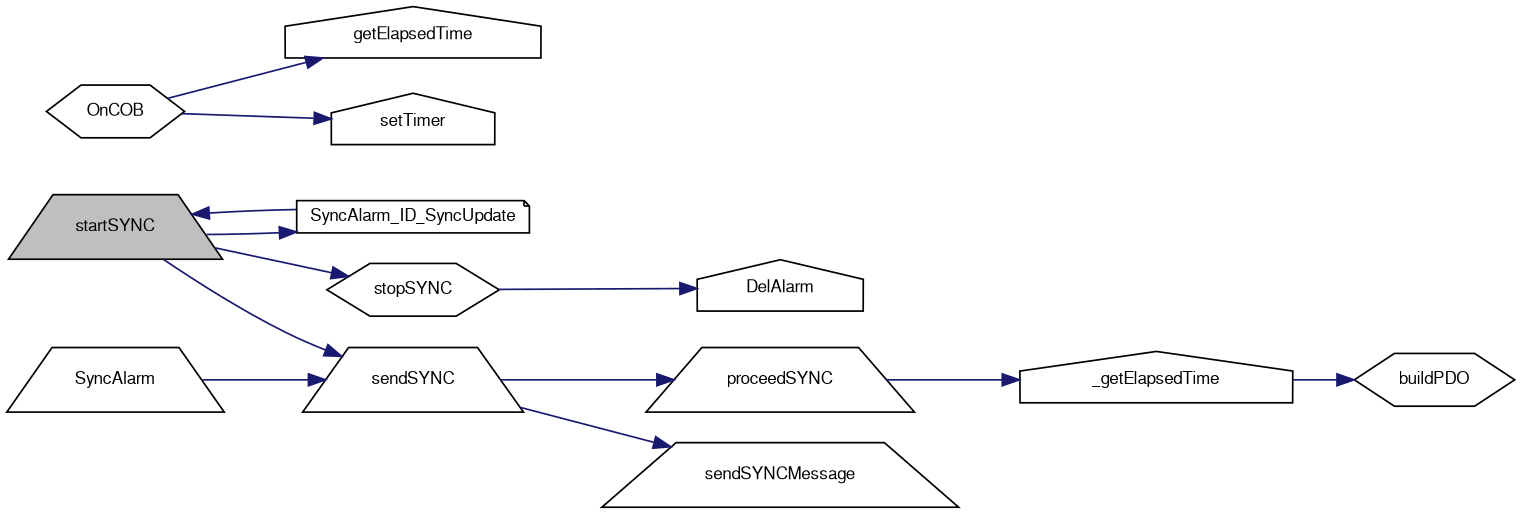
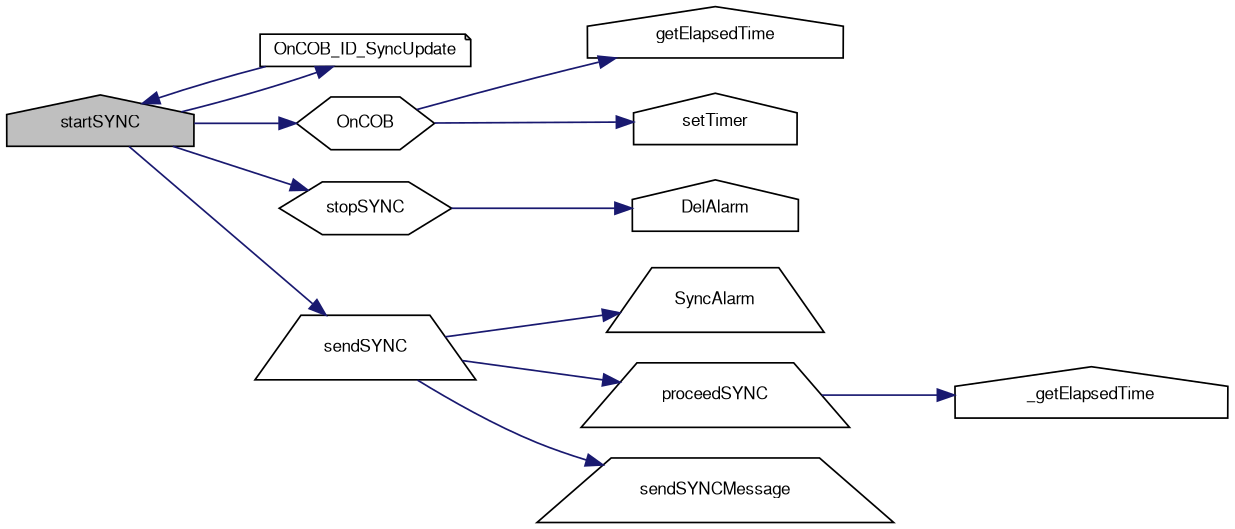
none -> (237, 123)
(413, 217) -> (365, 50)
(116, 227) -> (100, 123)
(255, 380) -> (524, 326)
(1434, 380) -> none
